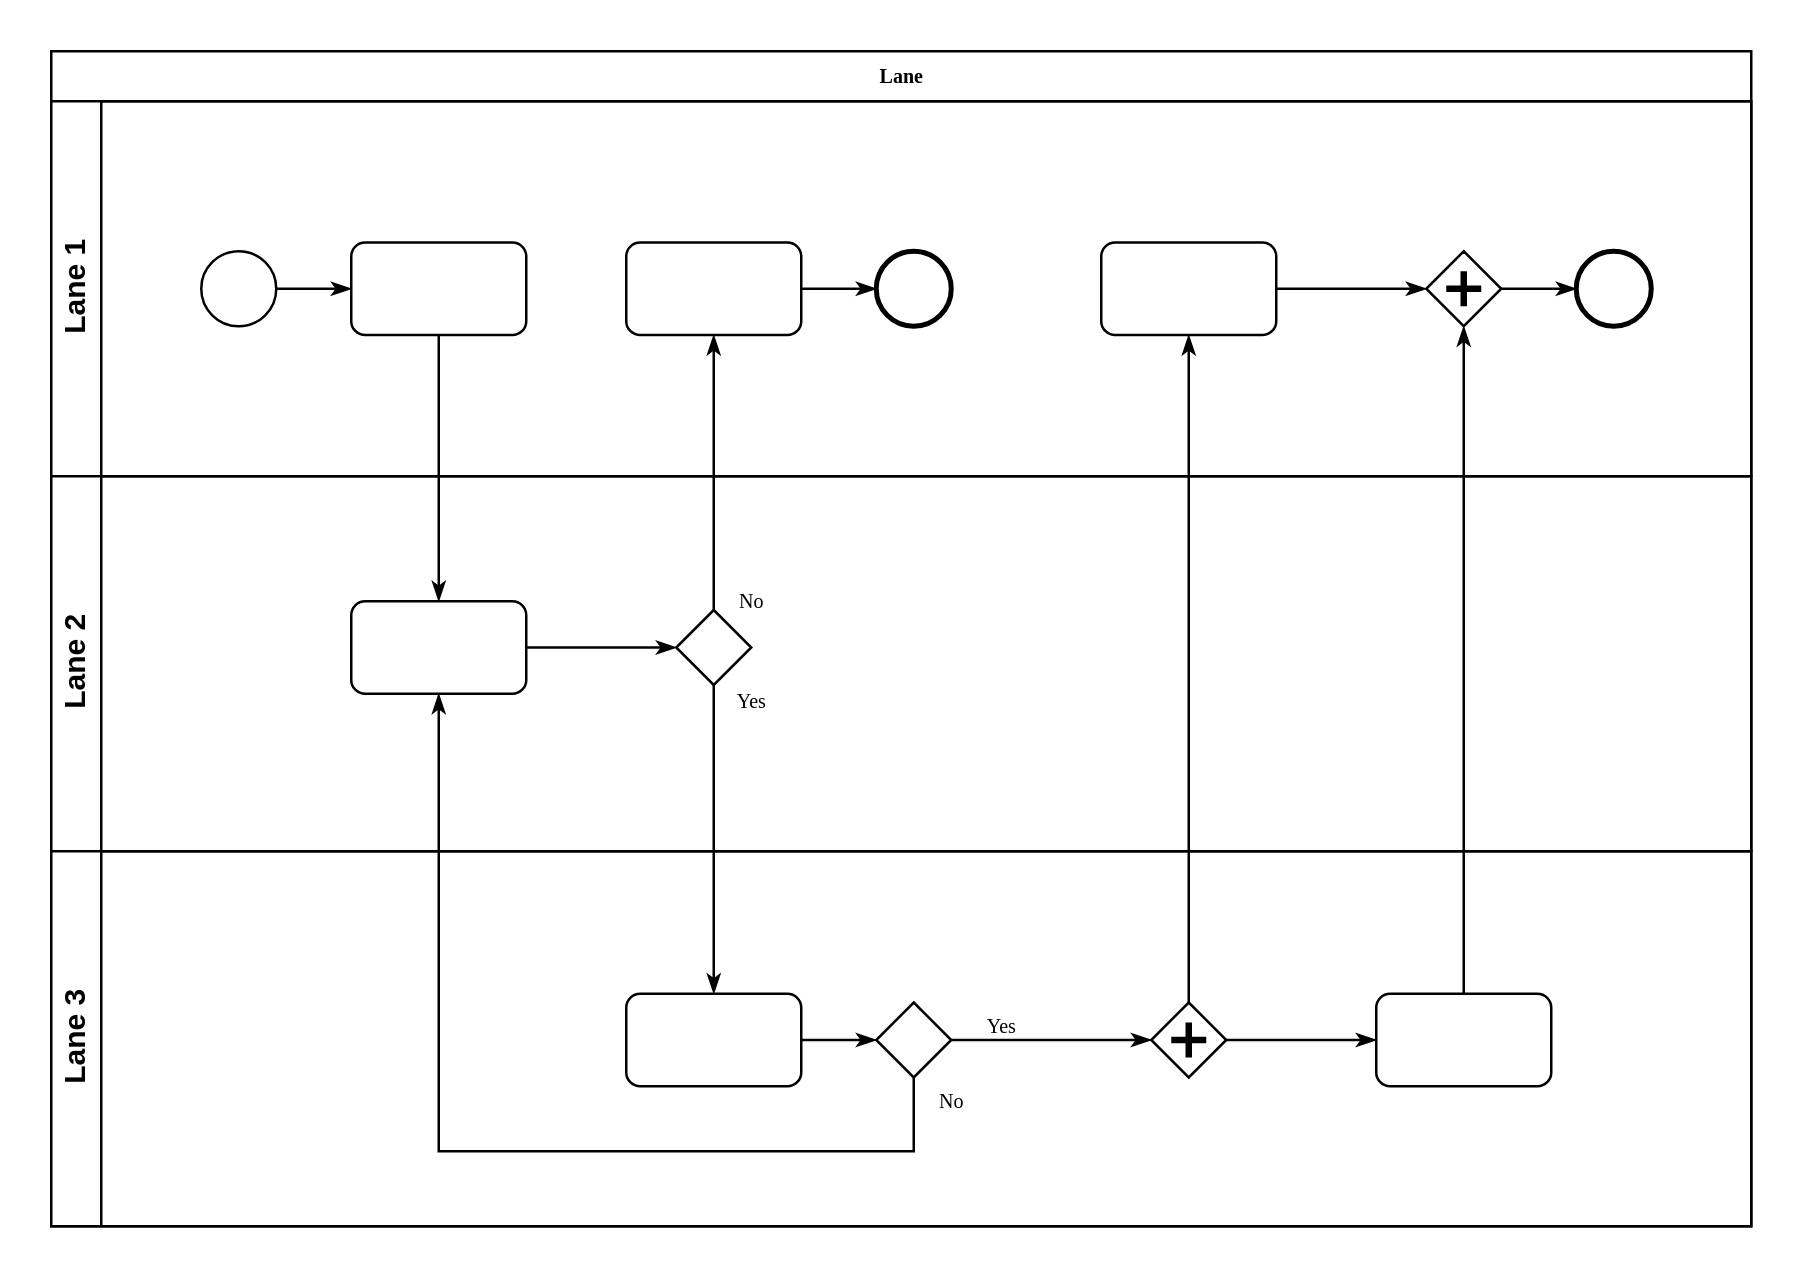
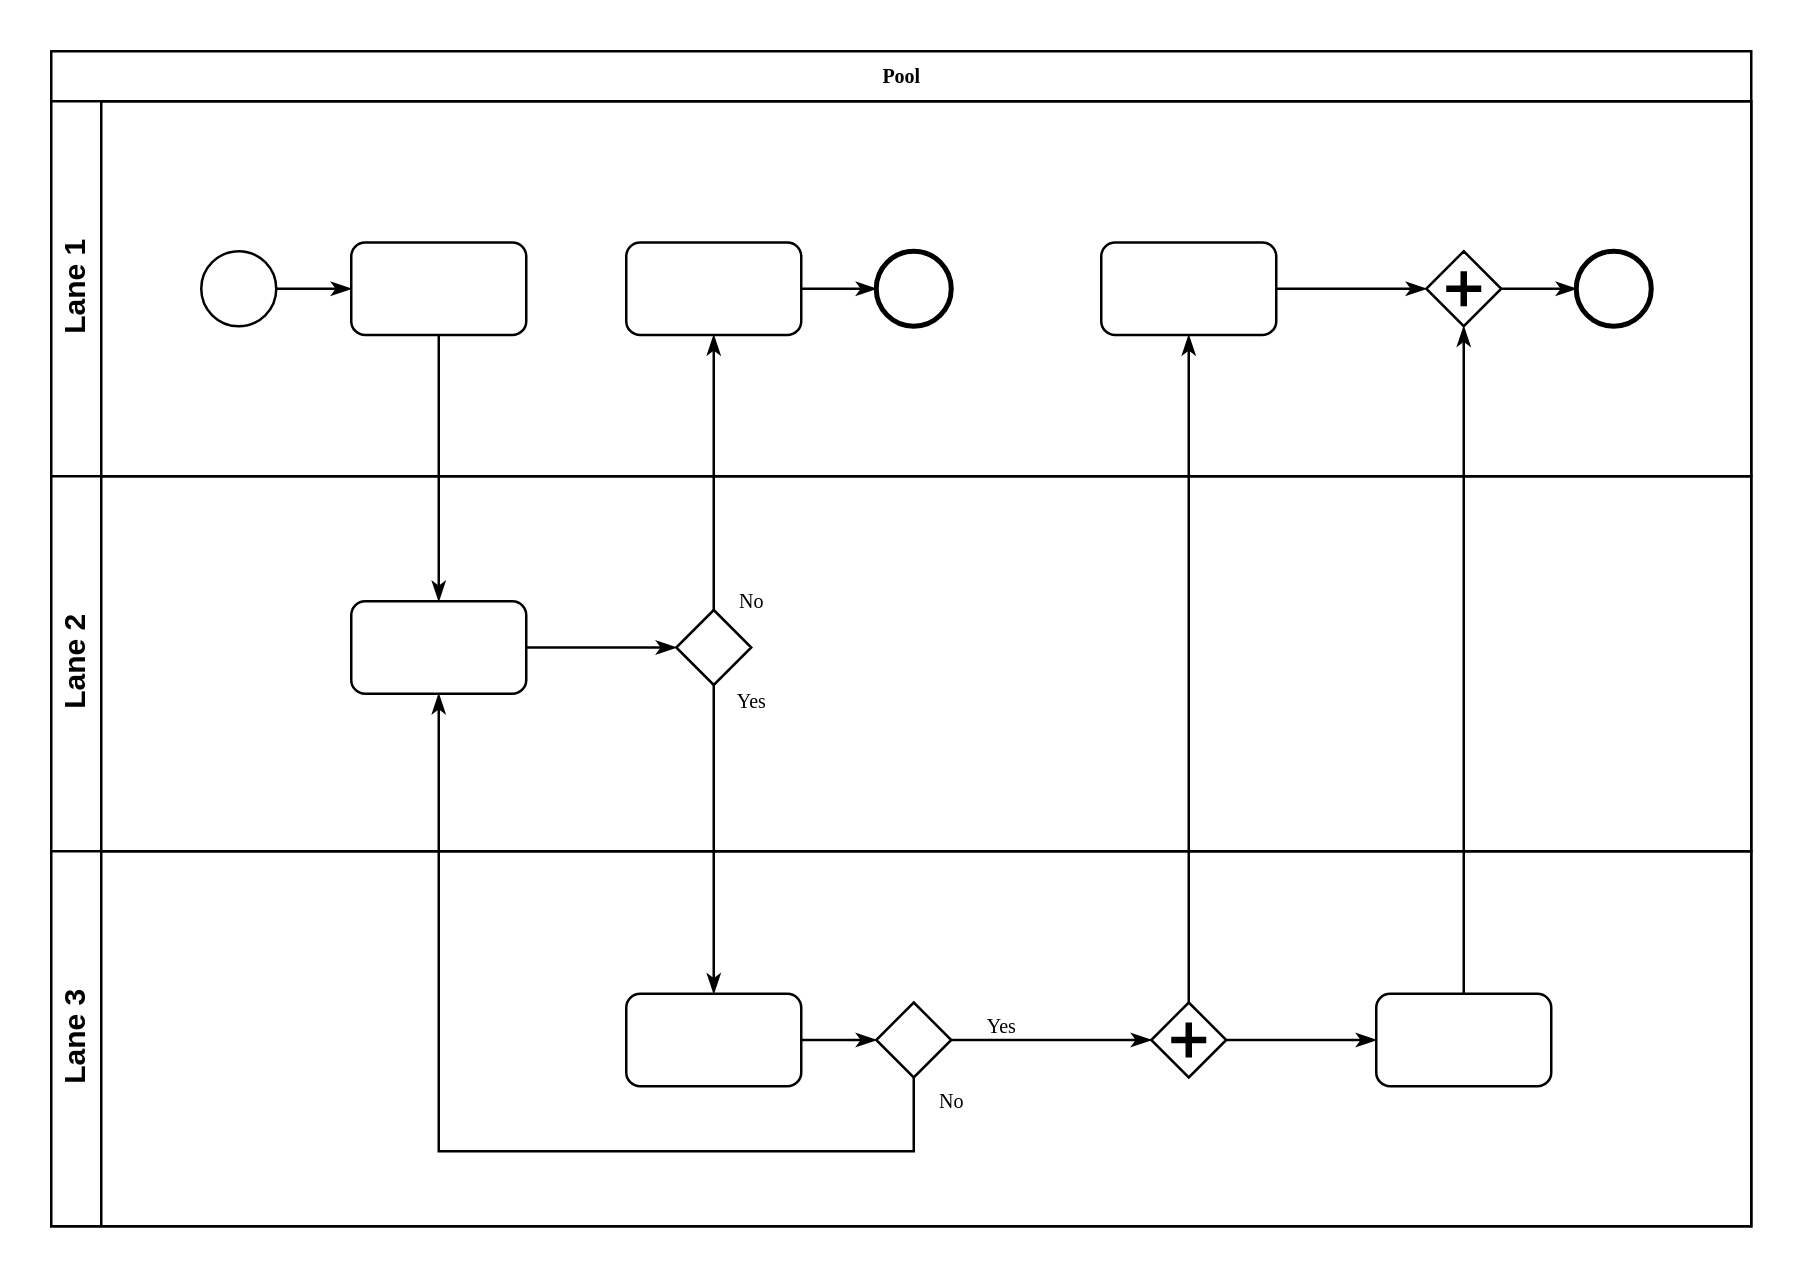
(903, 76) -> (903, 76)
